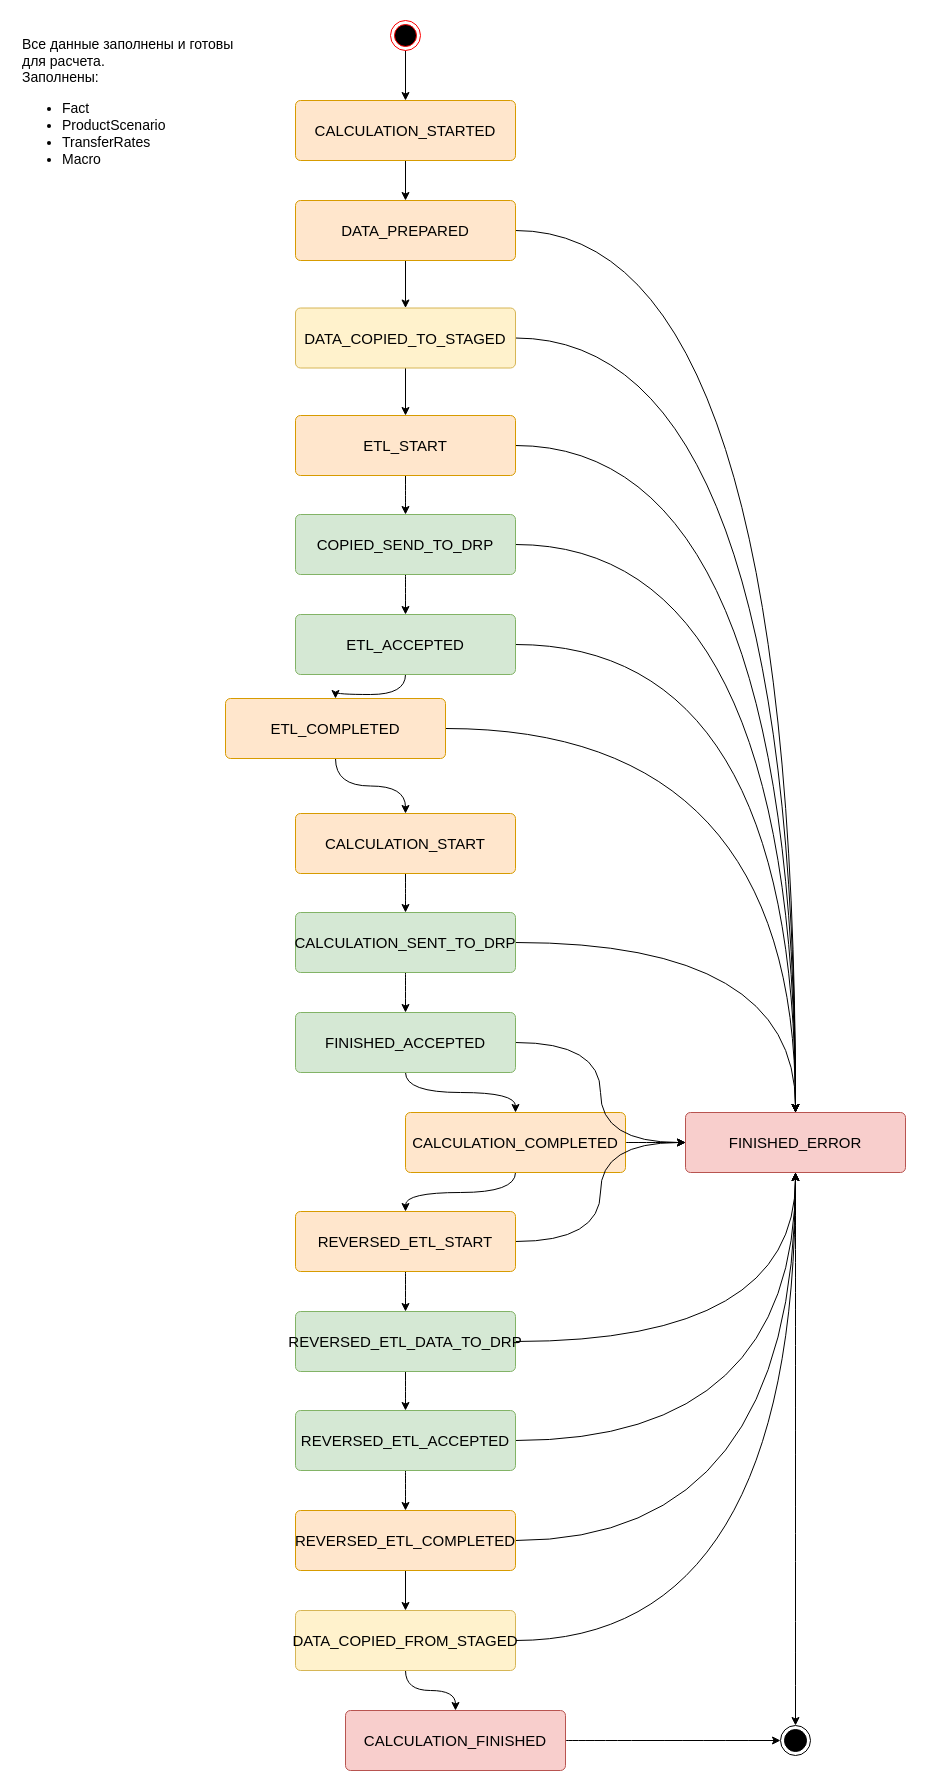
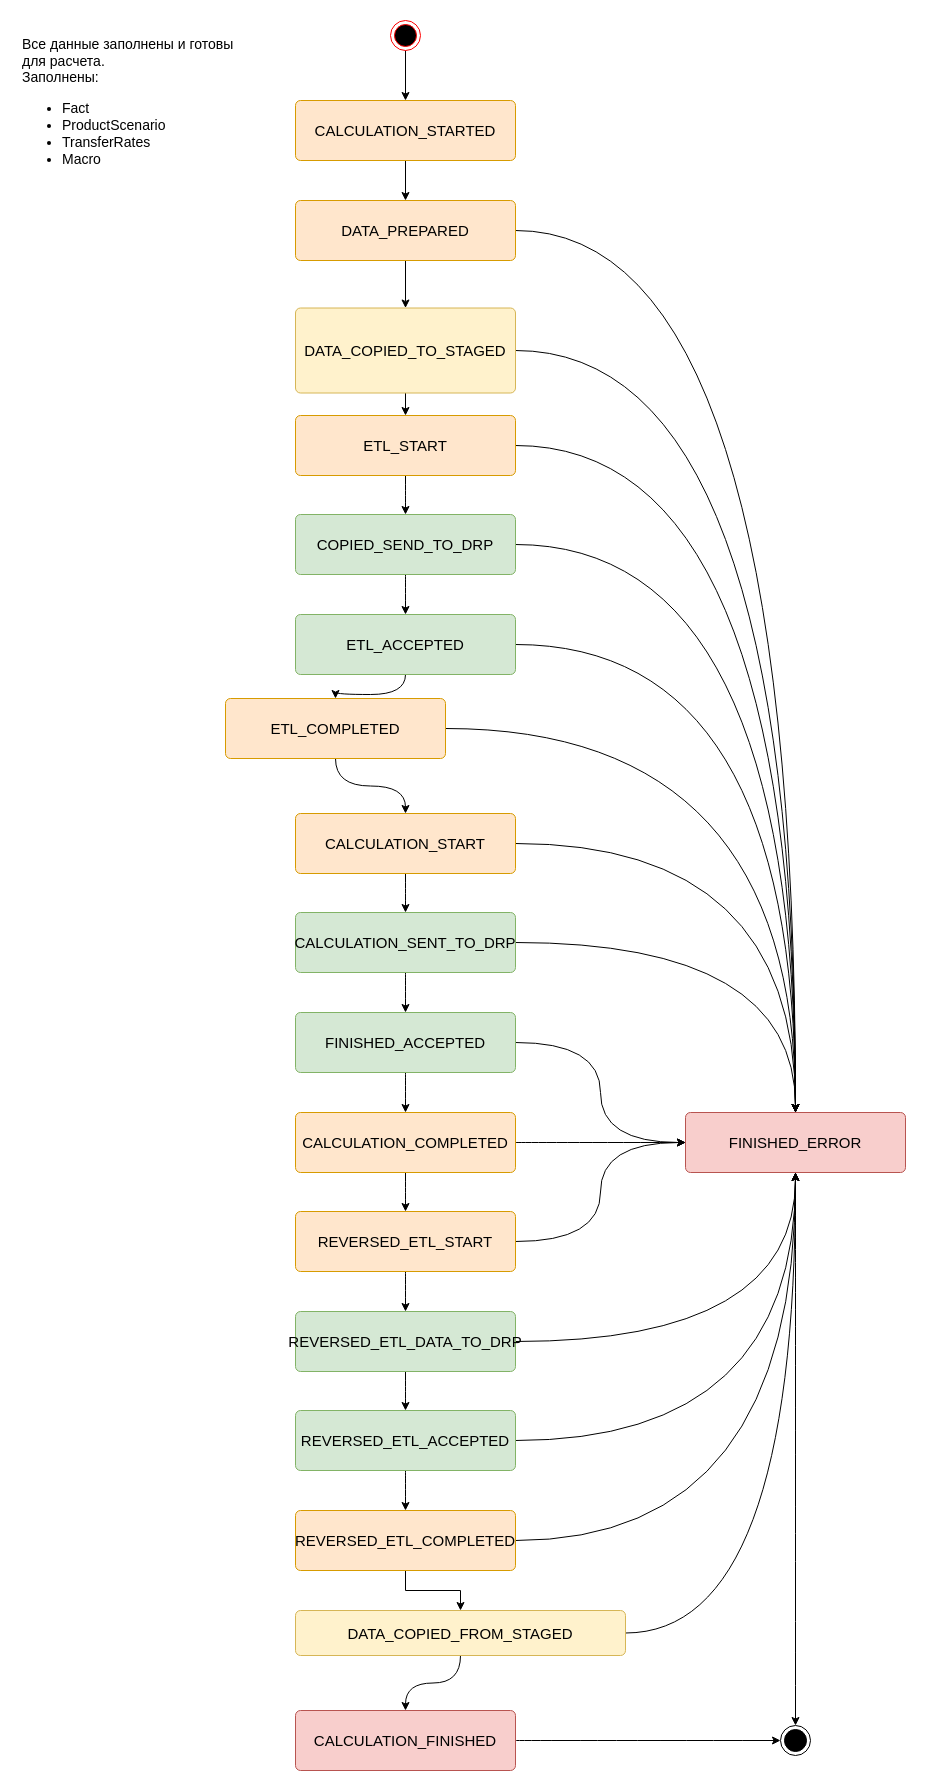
(406, 338) -> (406, 351)
none -> (698, 888)
(516, 1143) -> (406, 1143)
(406, 1641) -> (461, 1633)
(456, 1741) -> (406, 1741)
